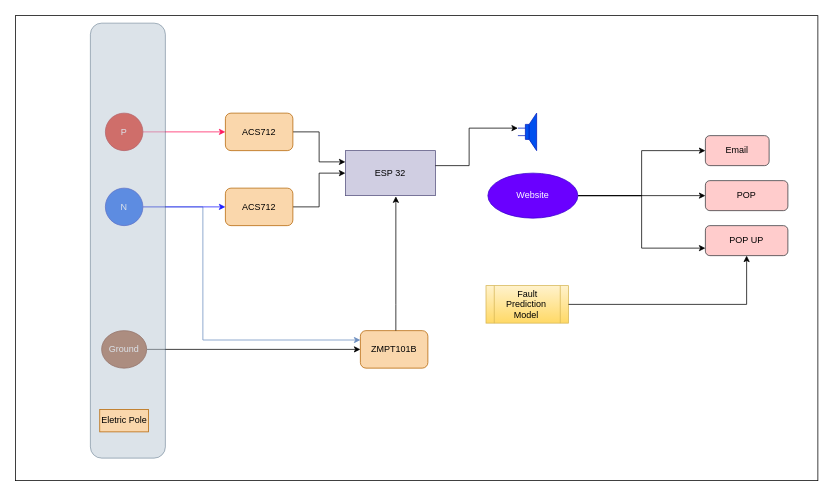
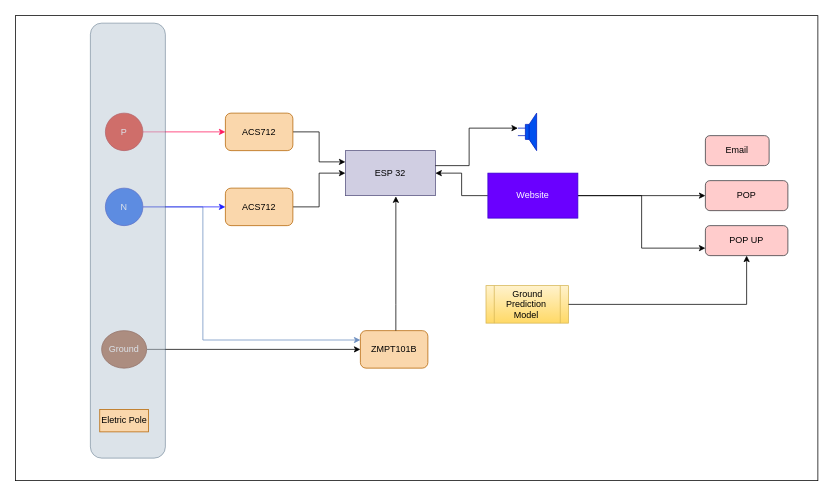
(649, 150) -> (463, 195)
(533, 195) -> (533, 195)
(528, 304) -> (528, 304)
